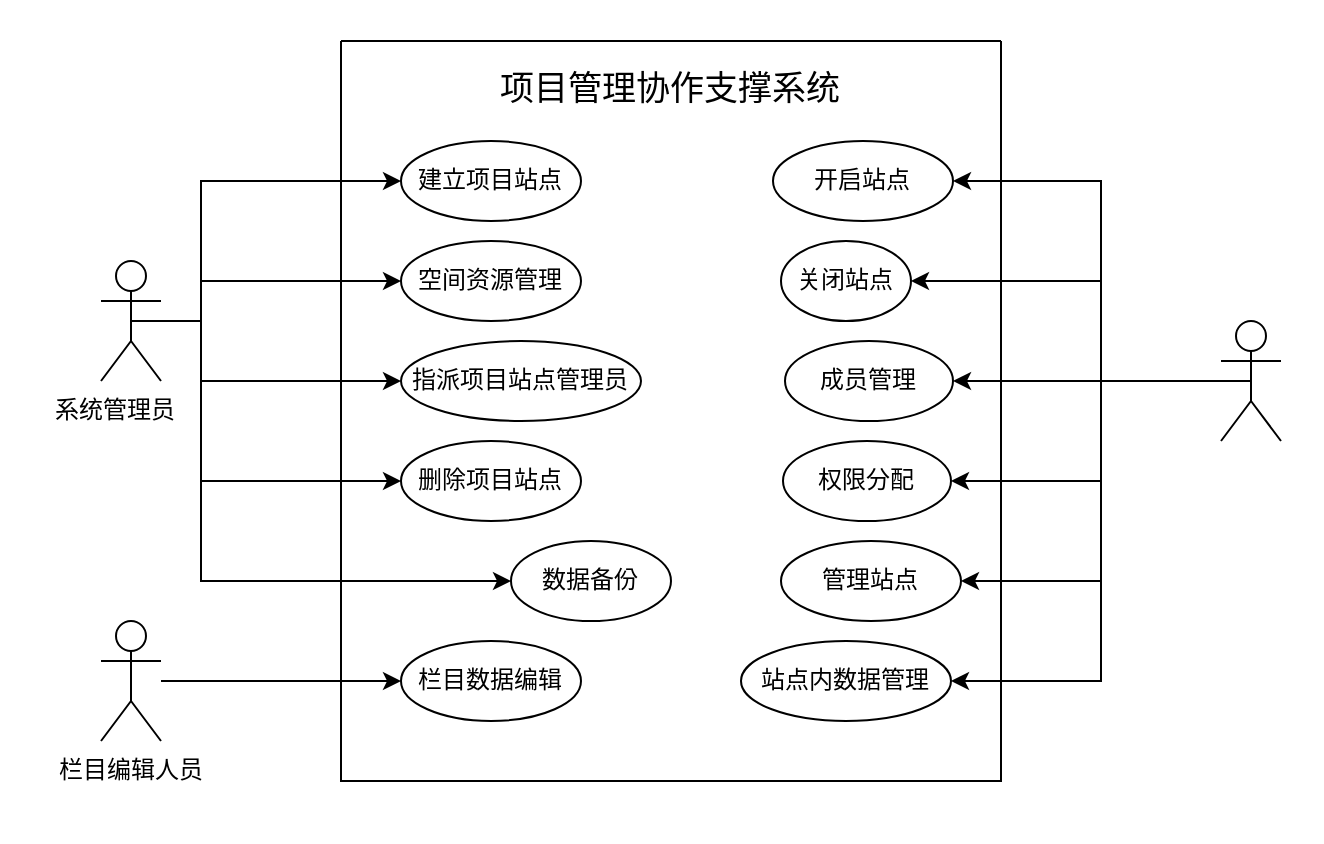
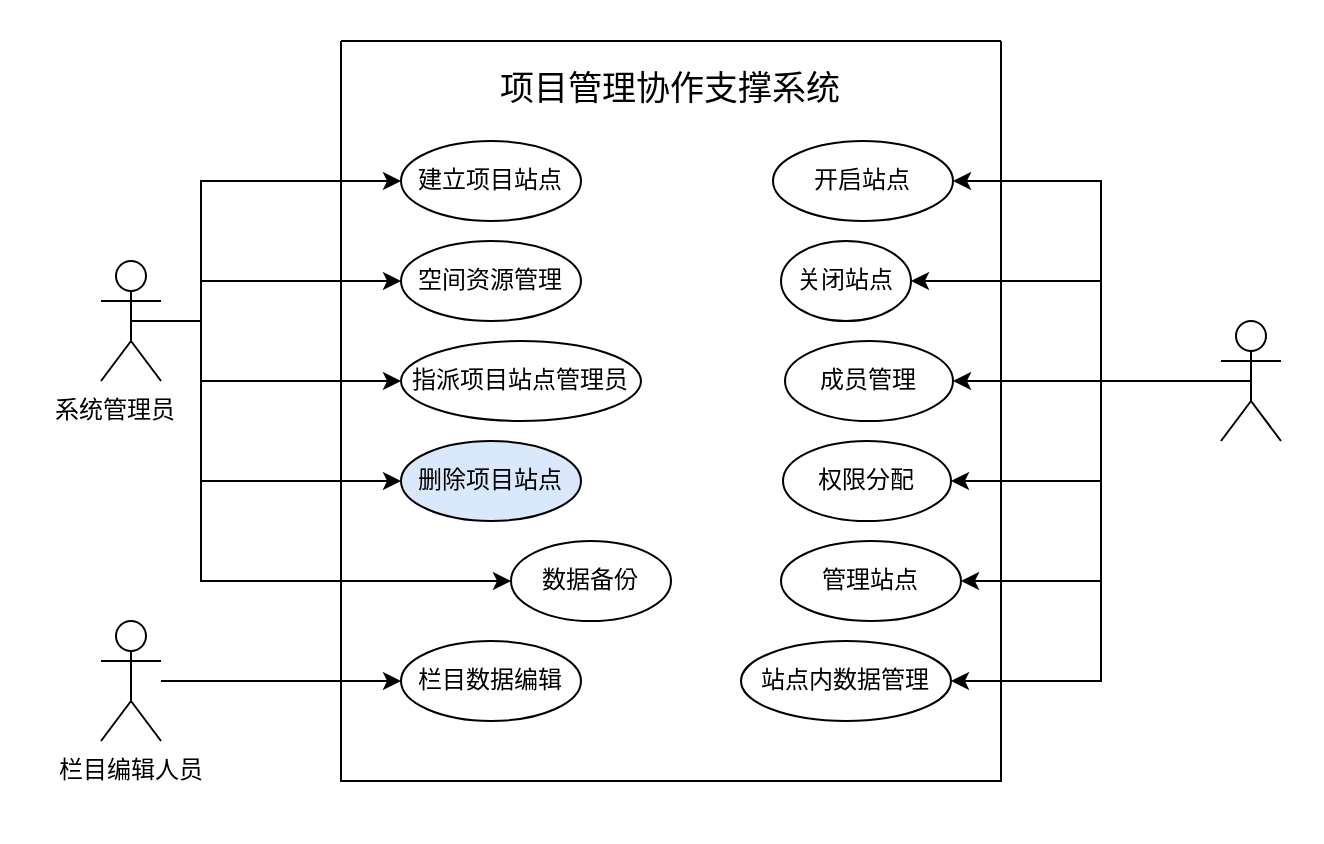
(491, 481) -> (491, 481)
